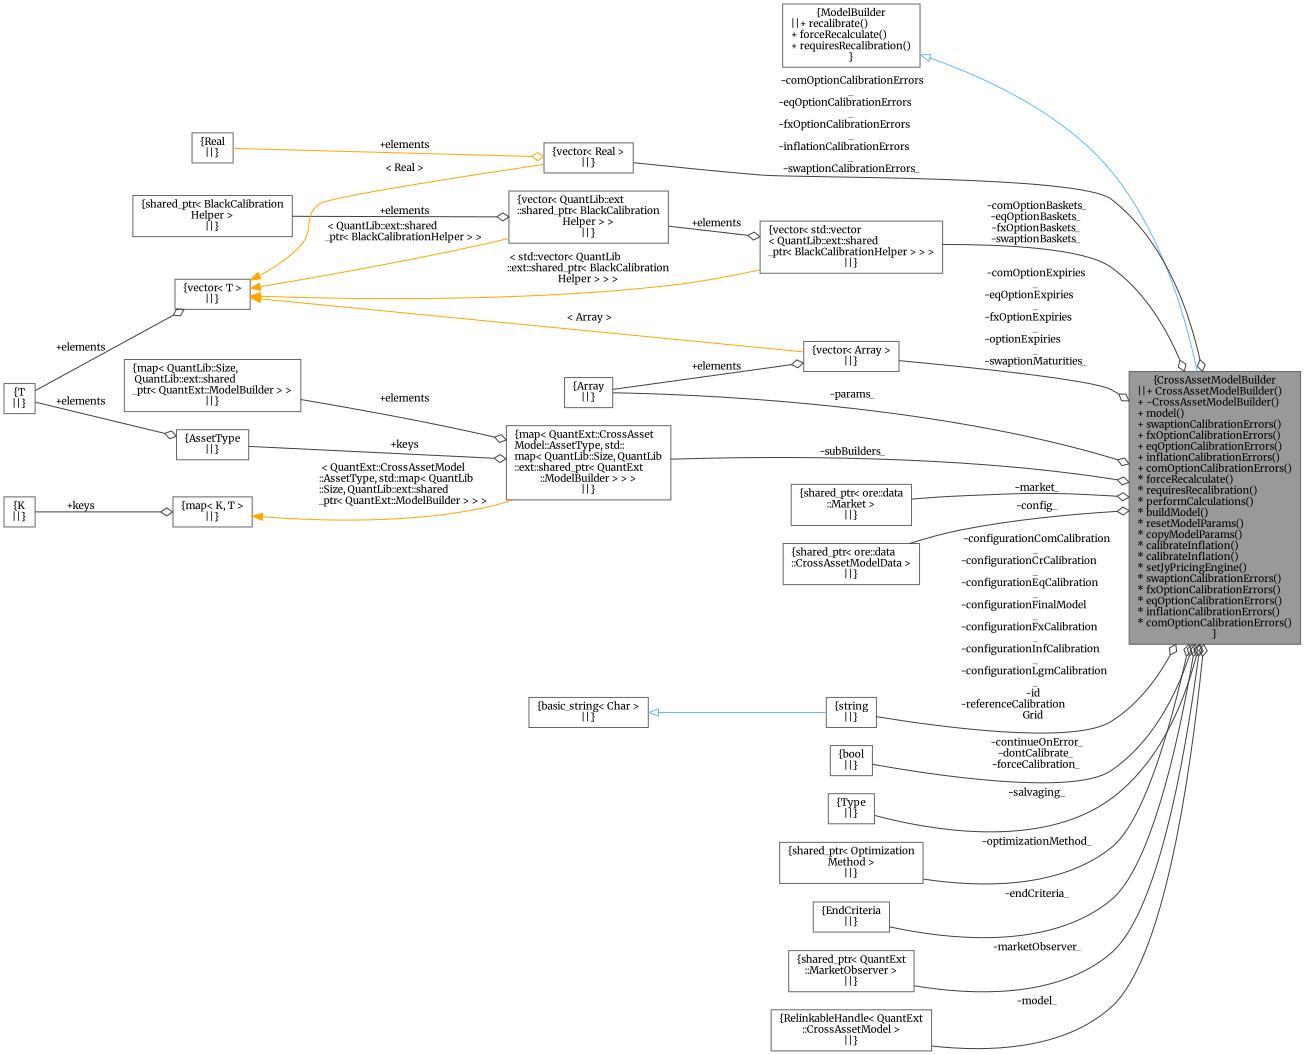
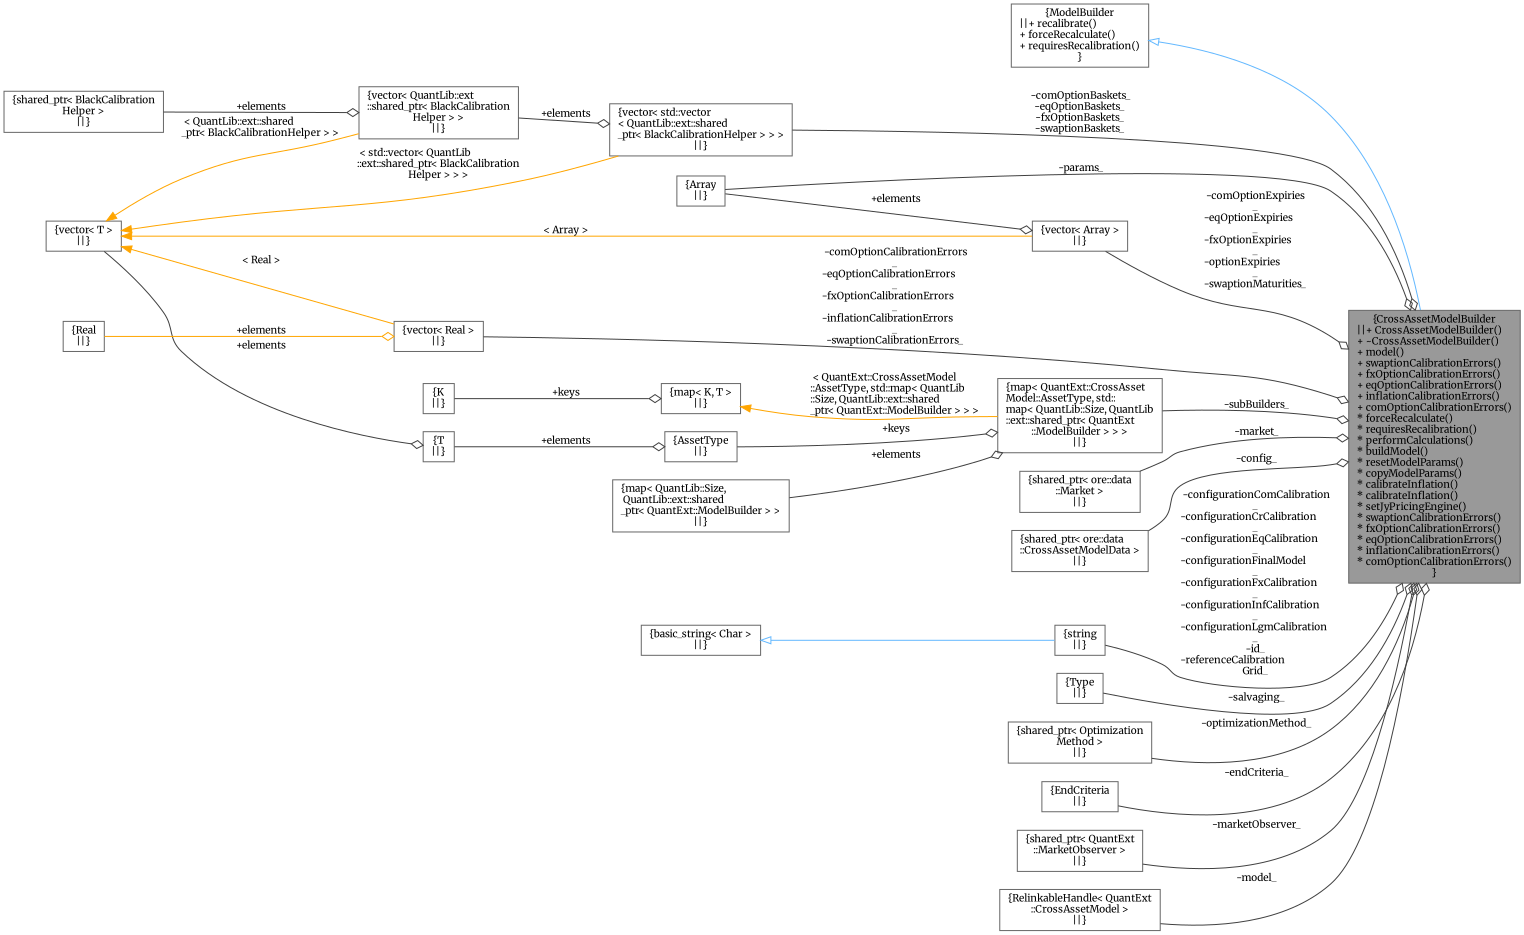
(104, 353) -> (231, 387)
(851, 761) -> none
